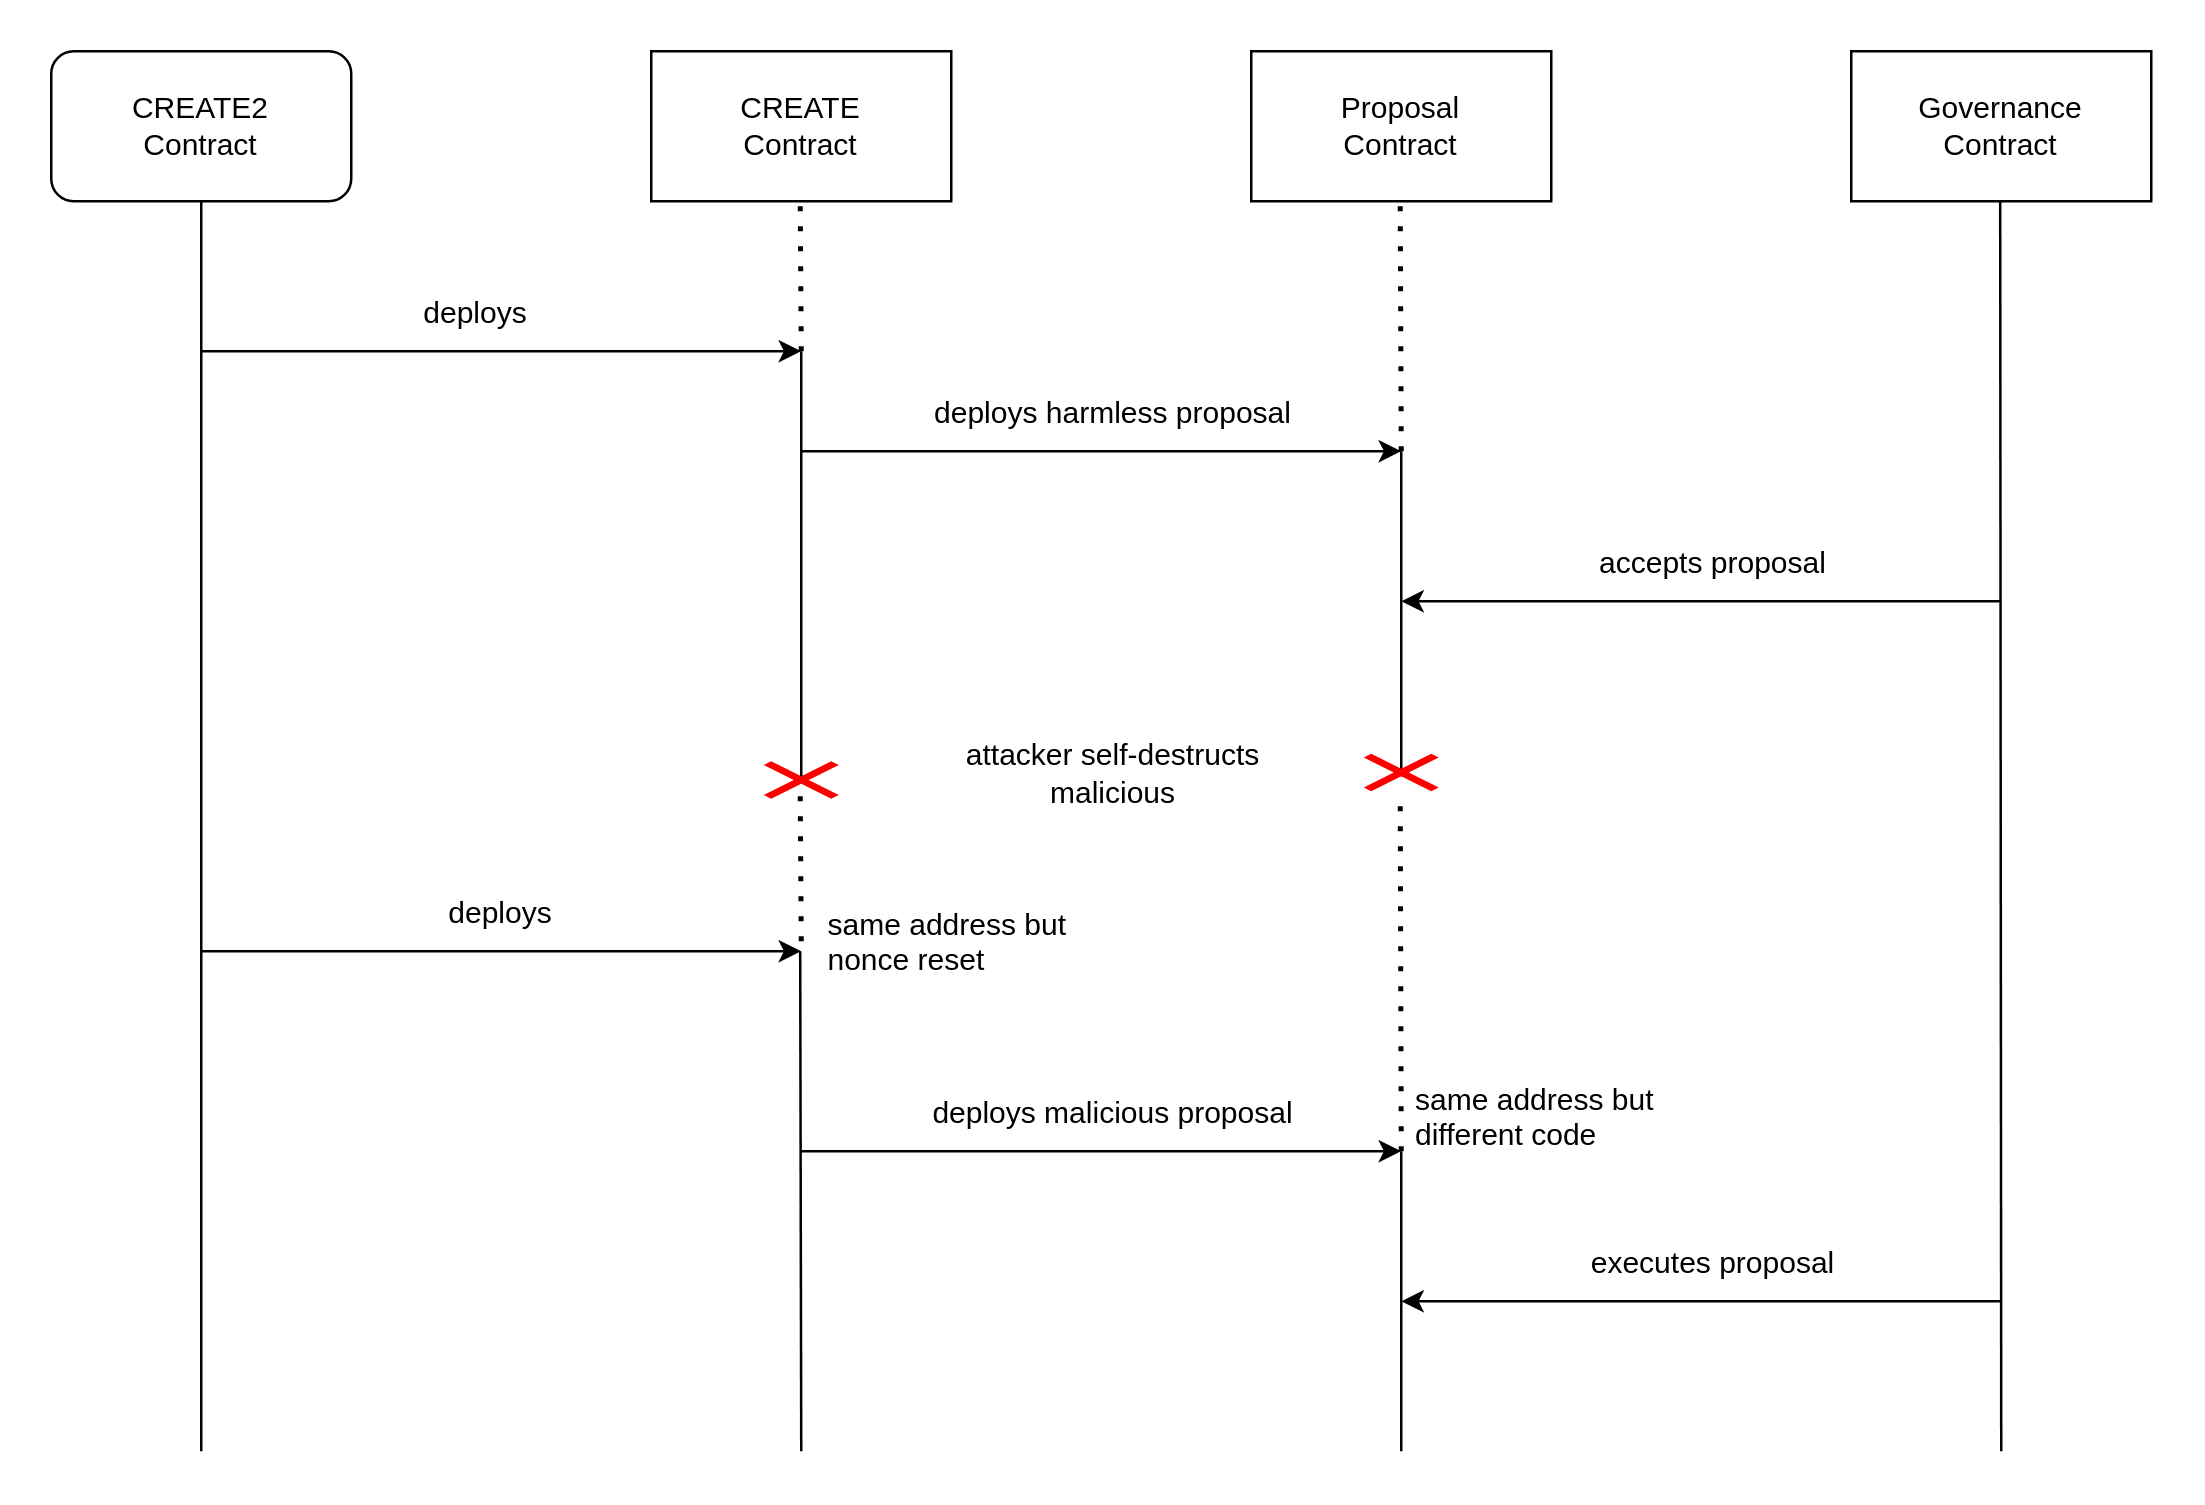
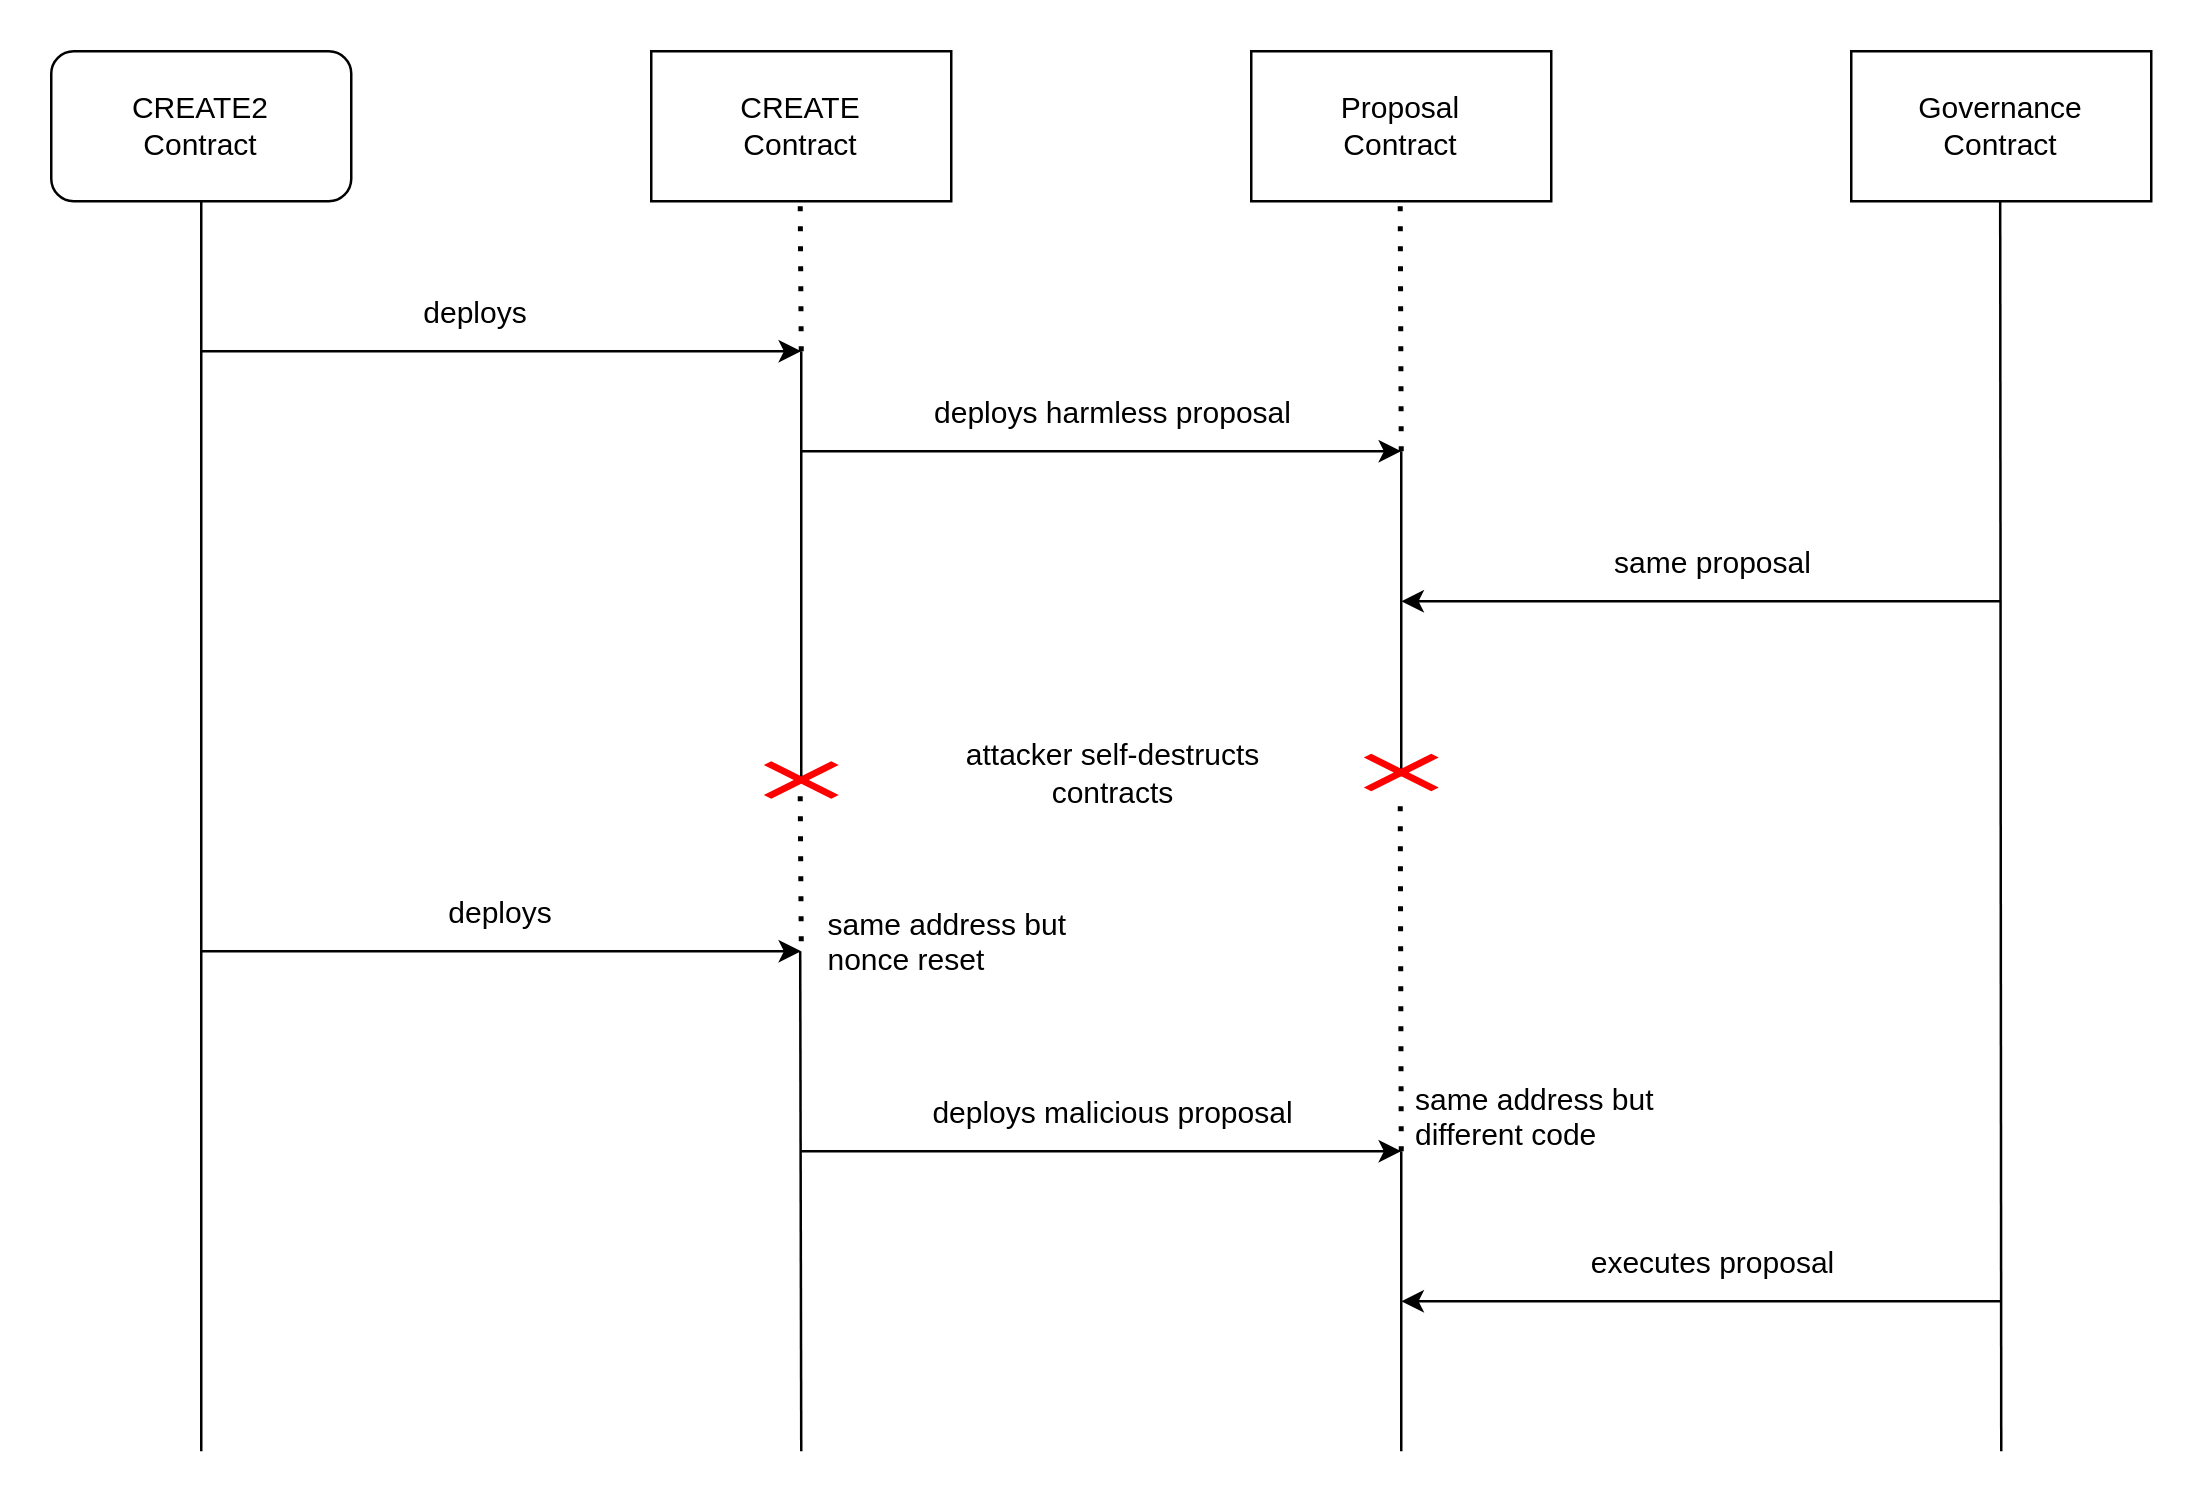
(1714, 564) -> (1714, 564)
(1114, 774) -> (1114, 774)
